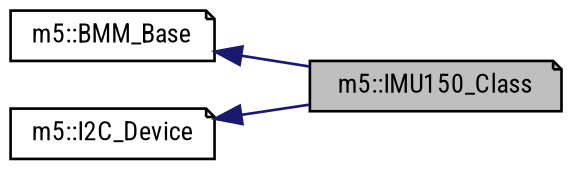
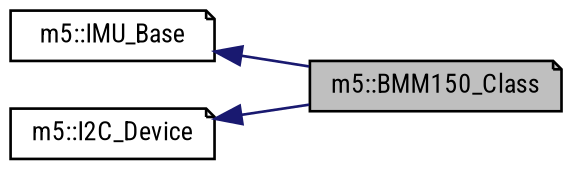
(113, 36) -> (113, 36)
(436, 86) -> (436, 86)
